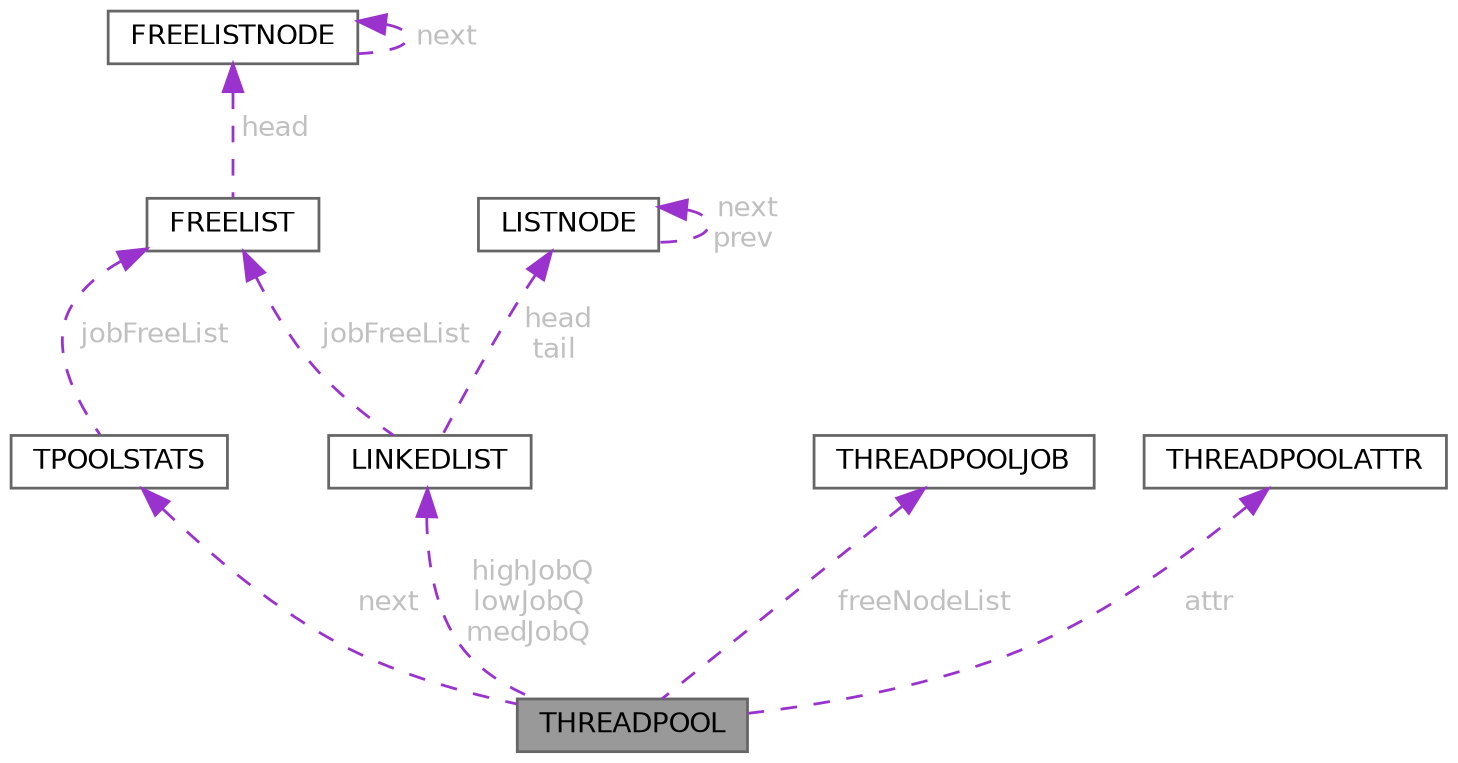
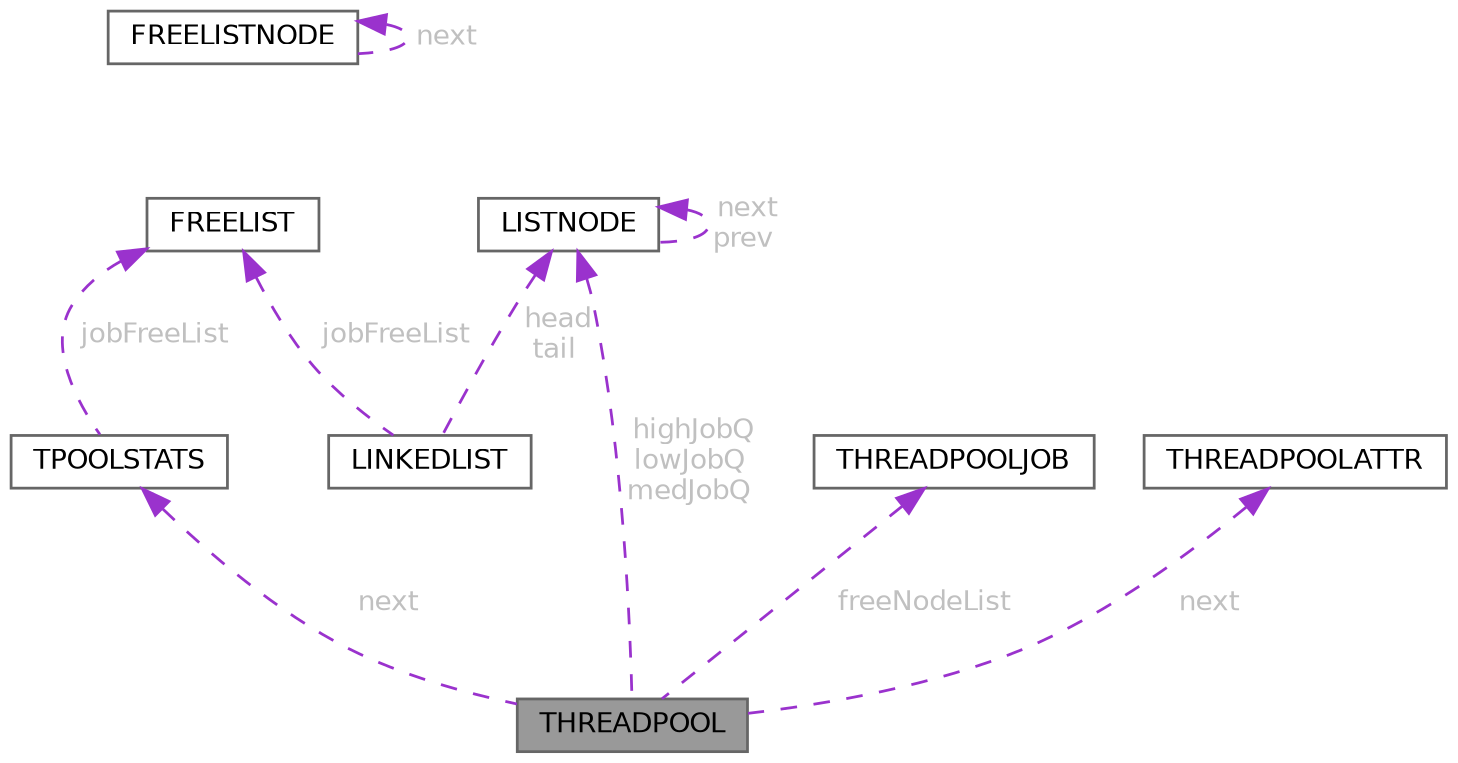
(233, 145) -> none
(1205, 603) -> (1205, 603)
(450, 628) -> (619, 487)
